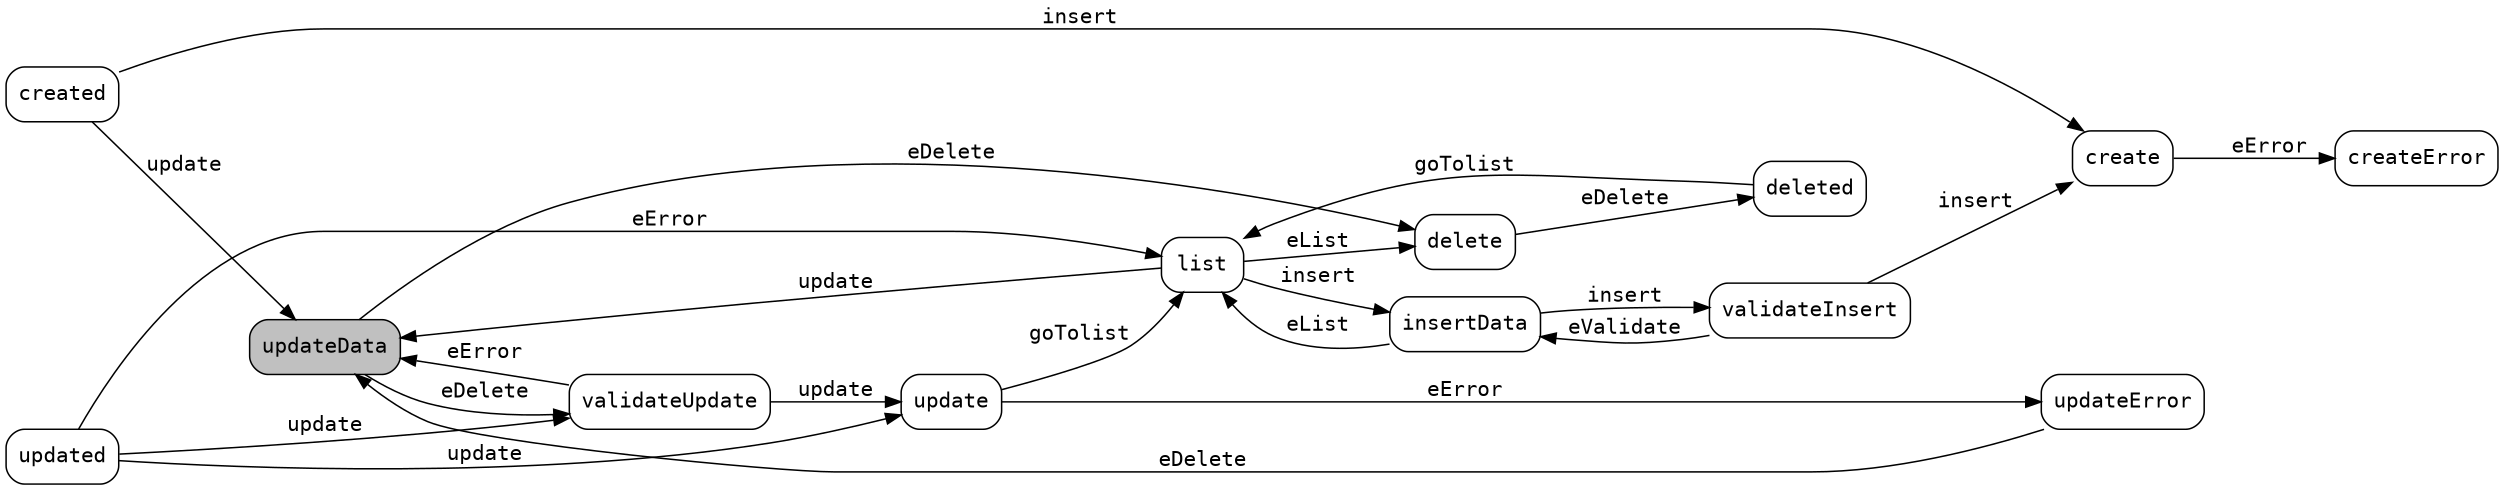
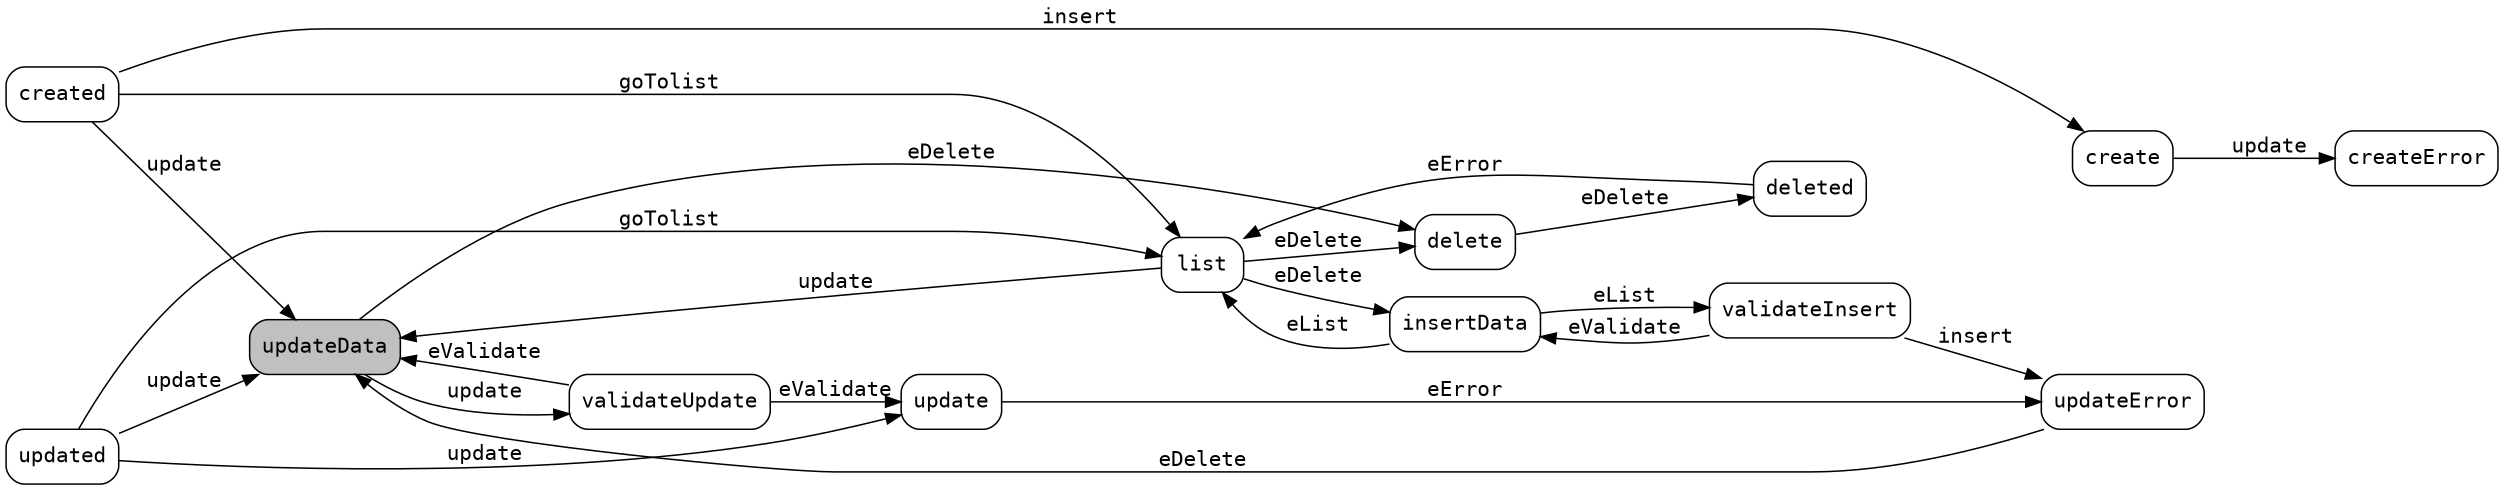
(2270, 147) -> (2270, 147)
(1465, 165) -> (1465, 165)
(670, 220) -> (670, 220)
(1963, 236) -> (1965, 356)
(1318, 241) -> (1318, 241)
(1318, 276) -> (1318, 276)
(1625, 296) -> (1625, 296)
(485, 352) -> (485, 352)
(1096, 361) -> (666, 94)
(836, 390) -> (836, 390)
(485, 392) -> (485, 392)
(337, 441) -> (181, 407)
